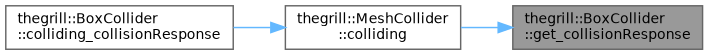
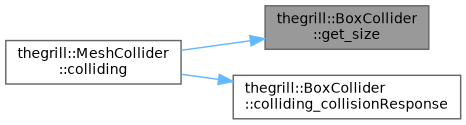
(252, 28) -> (200, 77)
(608, 28) -> (347, 28)
